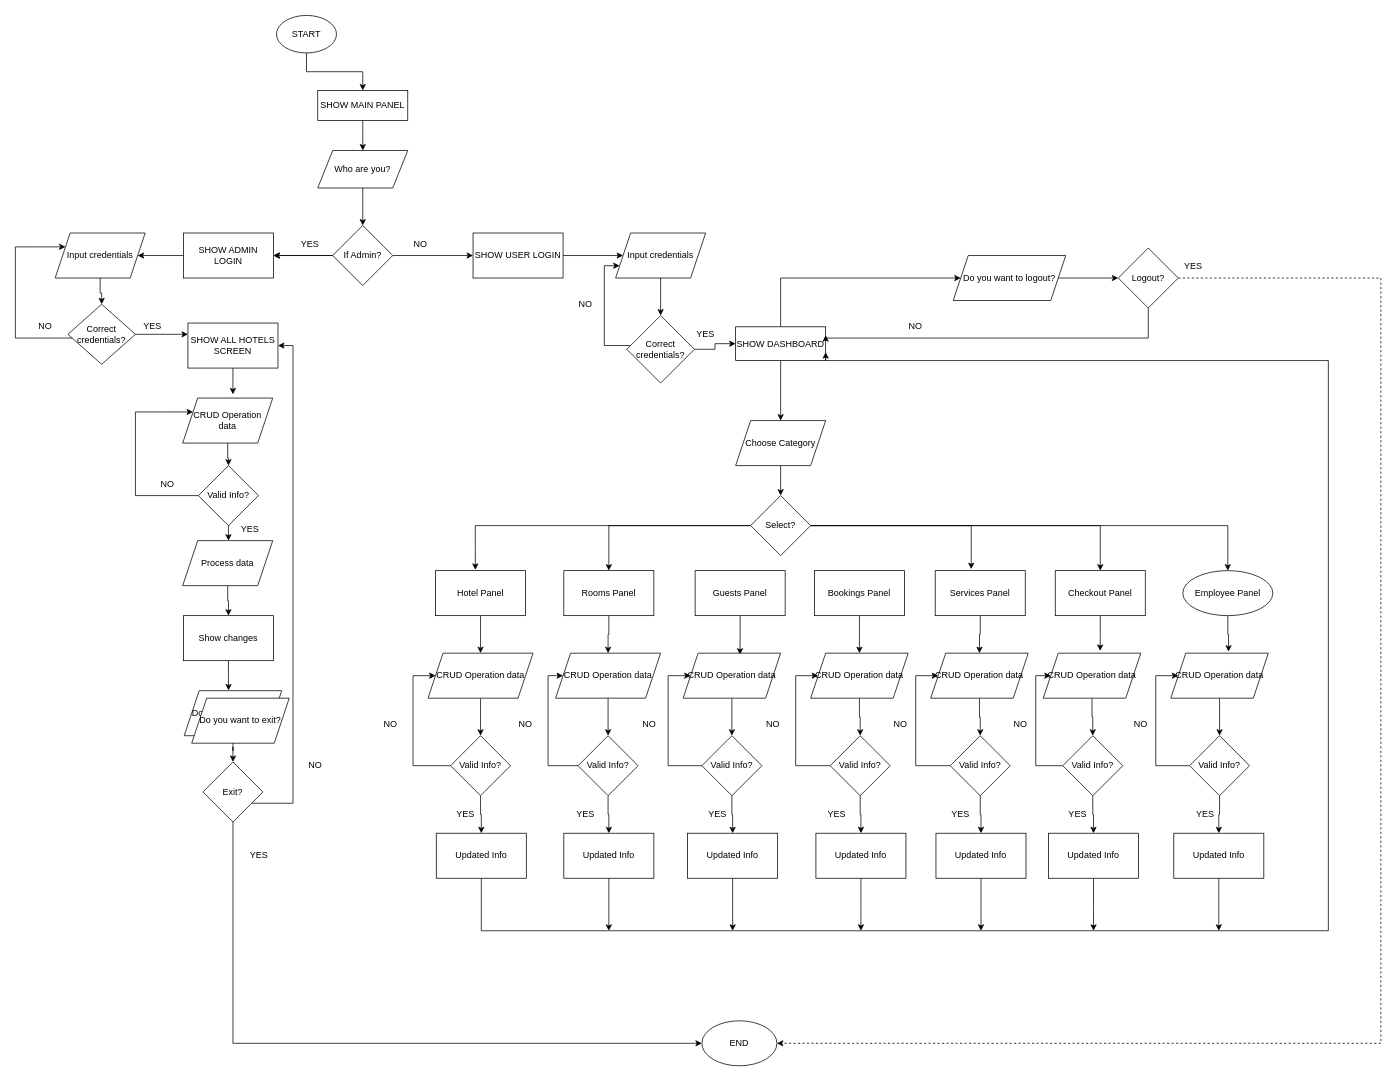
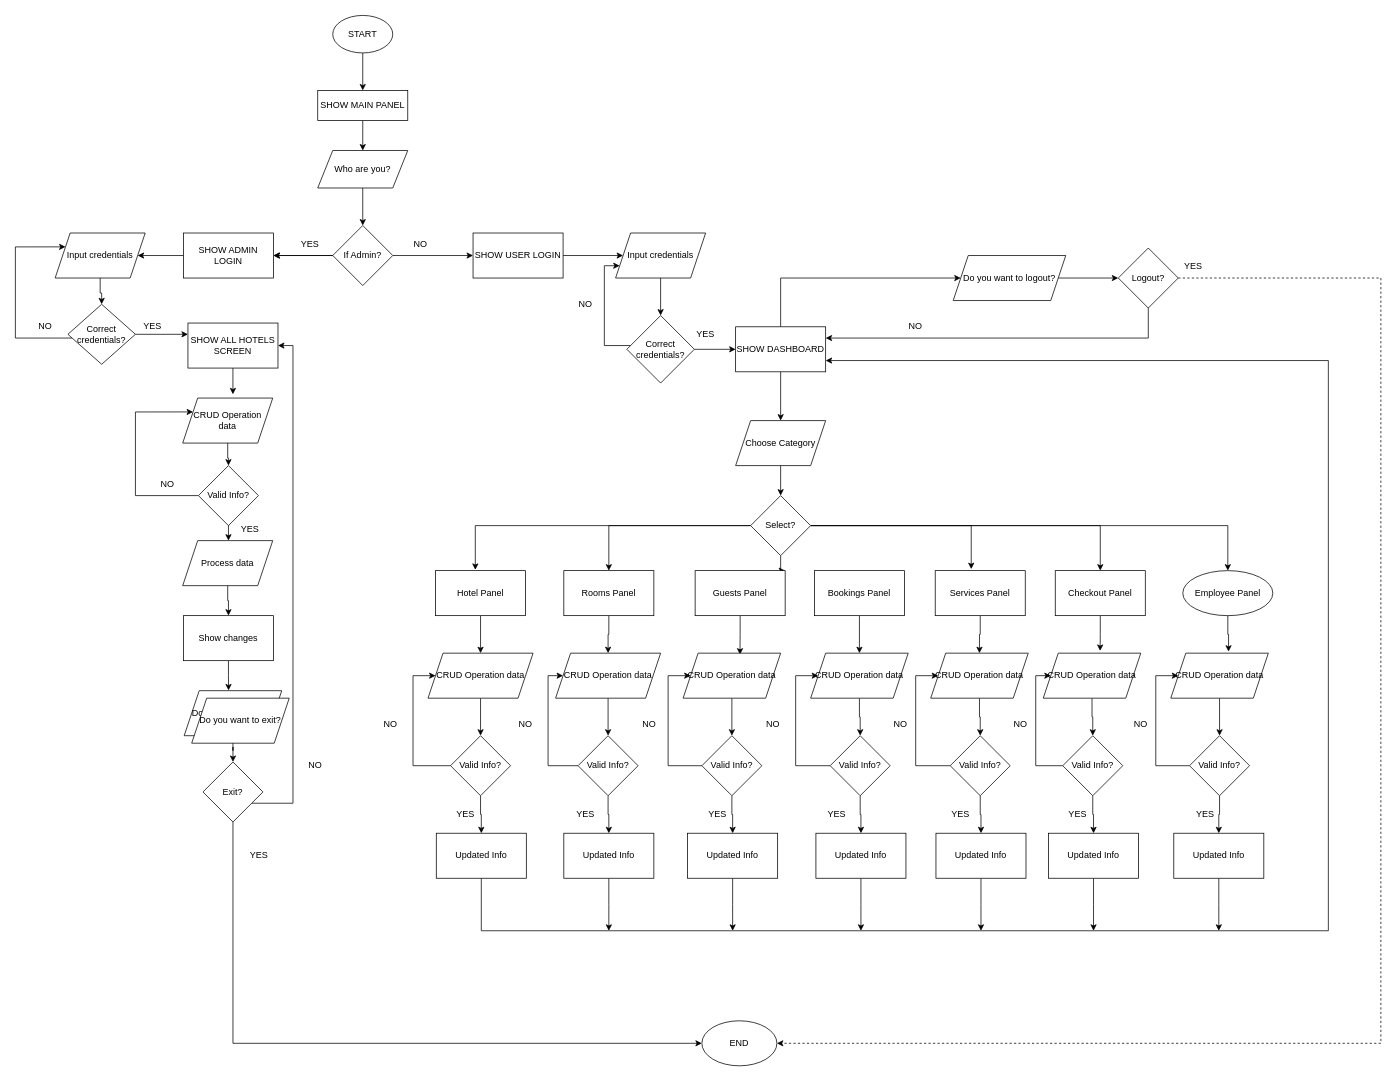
(306, 34) -> (363, 34)
(780, 344) -> (780, 349)
none -> (780, 563)
